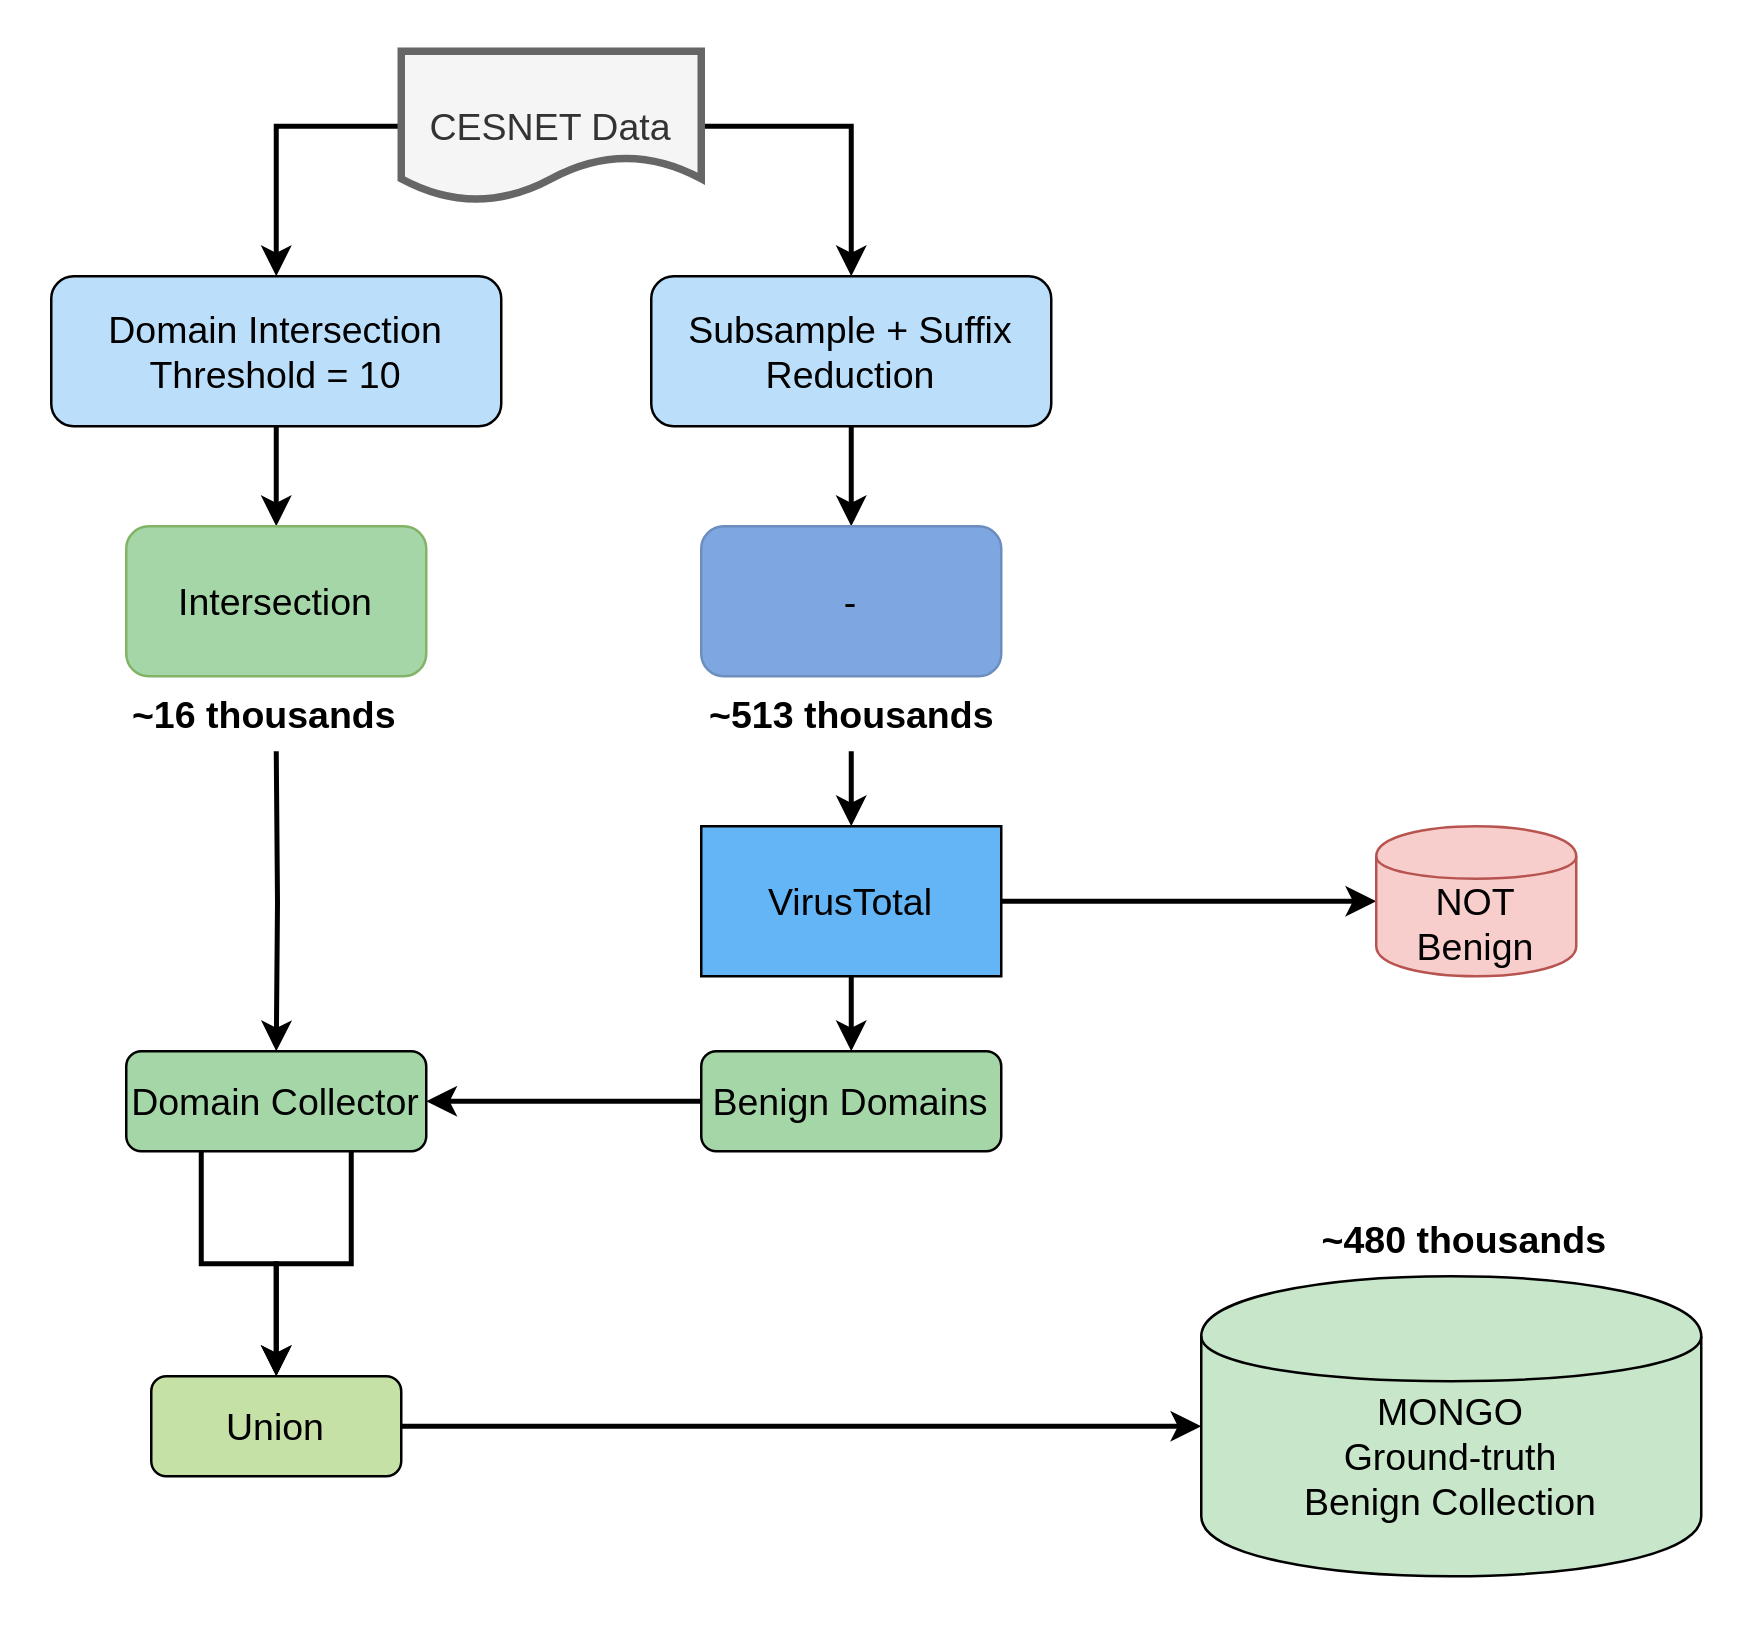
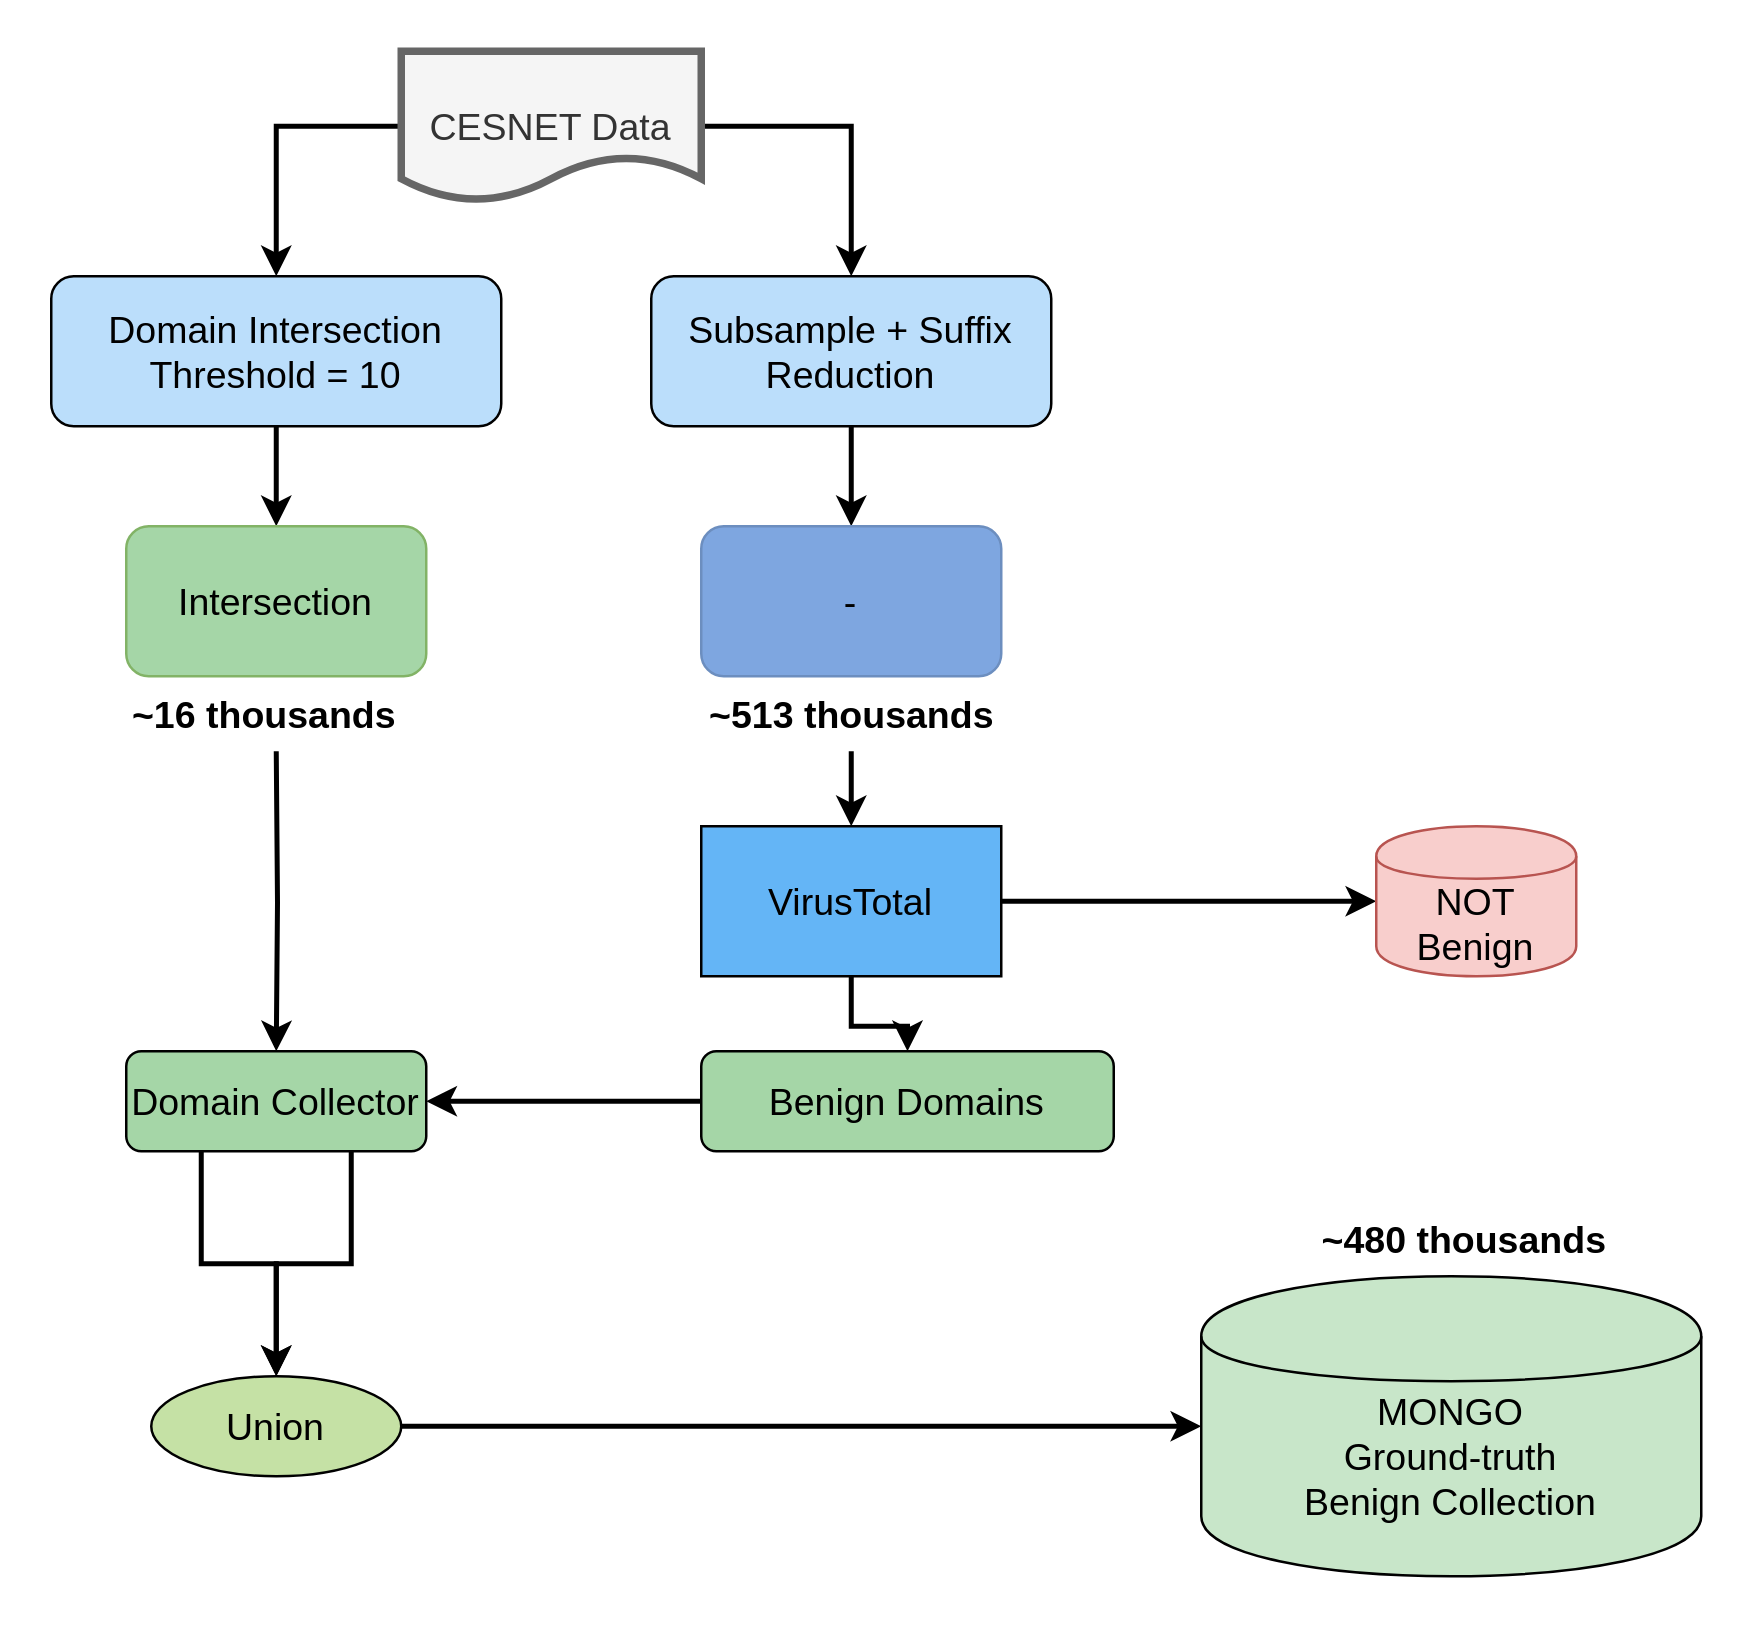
(851, 1101) -> (908, 1101)
(276, 1426) -> (276, 1426)
